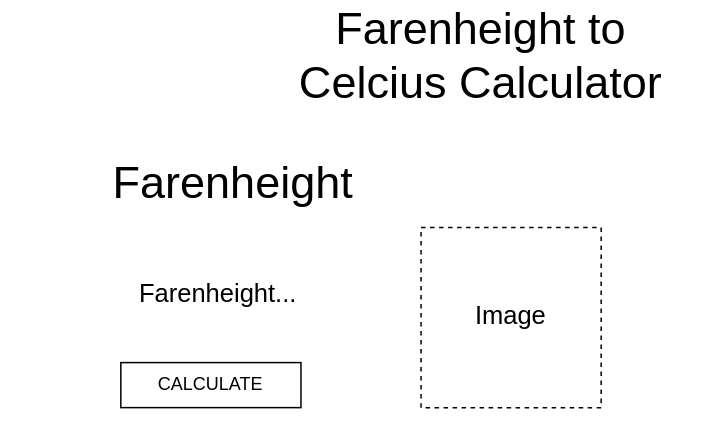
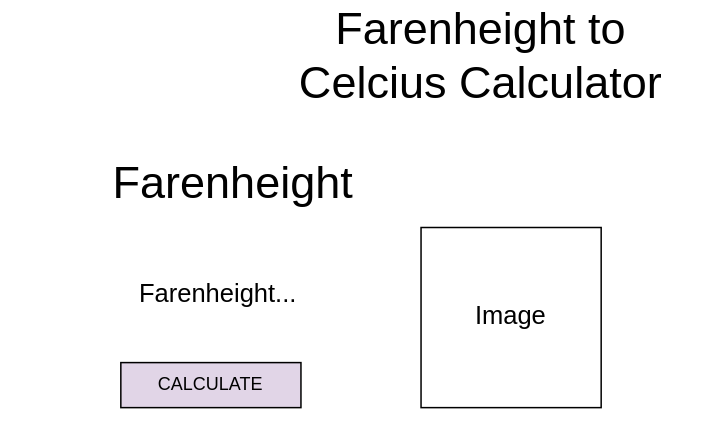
(511, 317) -> (511, 317)
(211, 385) -> (211, 385)
